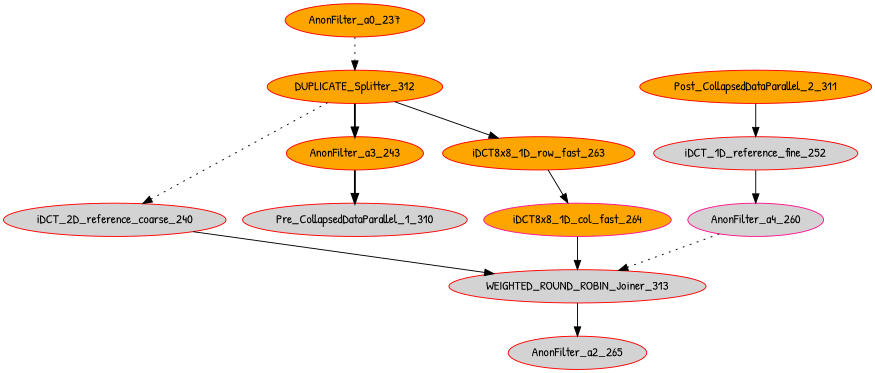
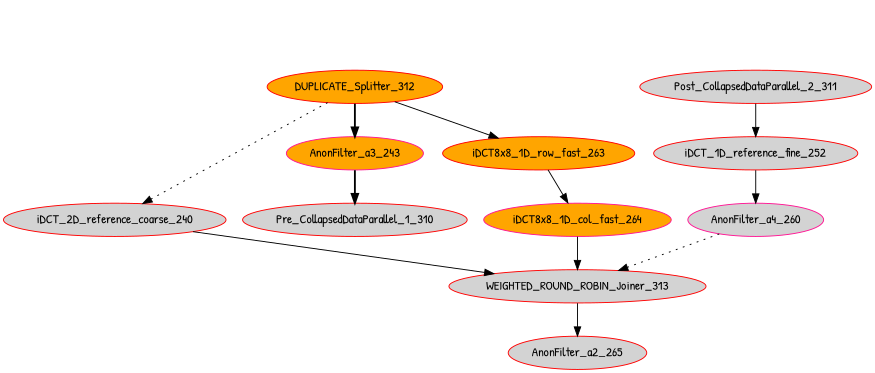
(355, 20) -> none
(756, 87) -> (756, 87)
(355, 153) -> (355, 153)
